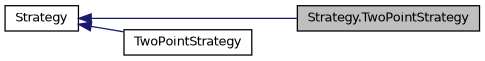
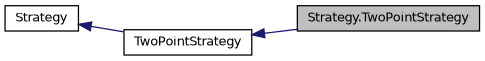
(194, 18) -> (281, 31)
